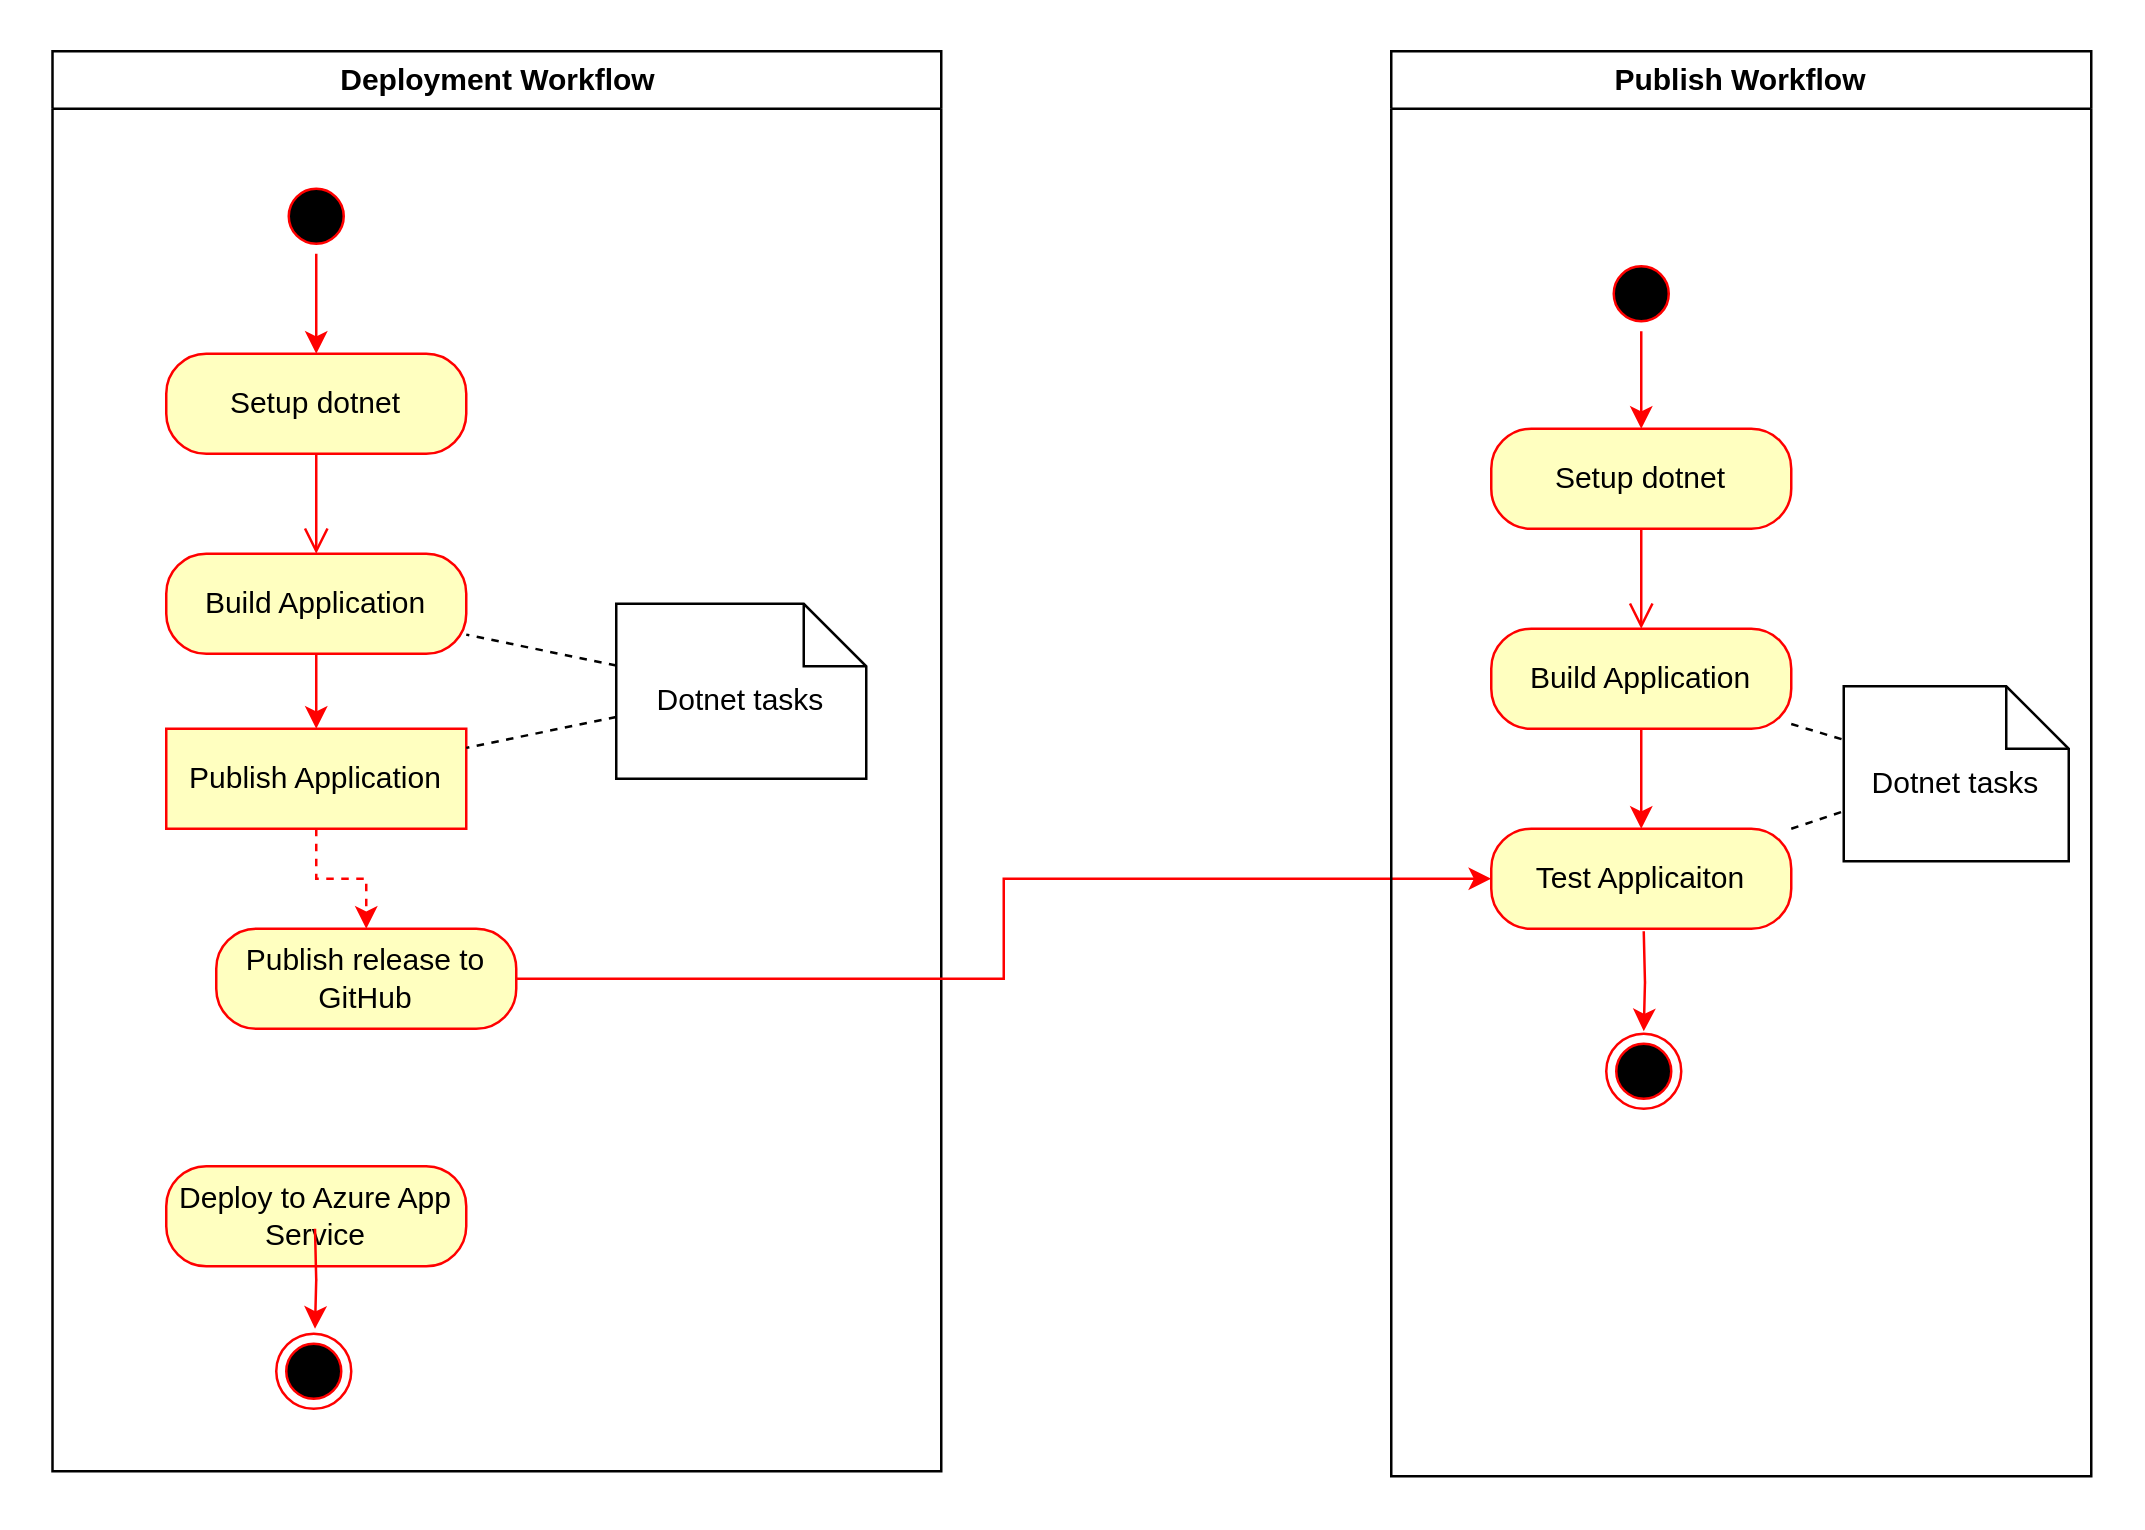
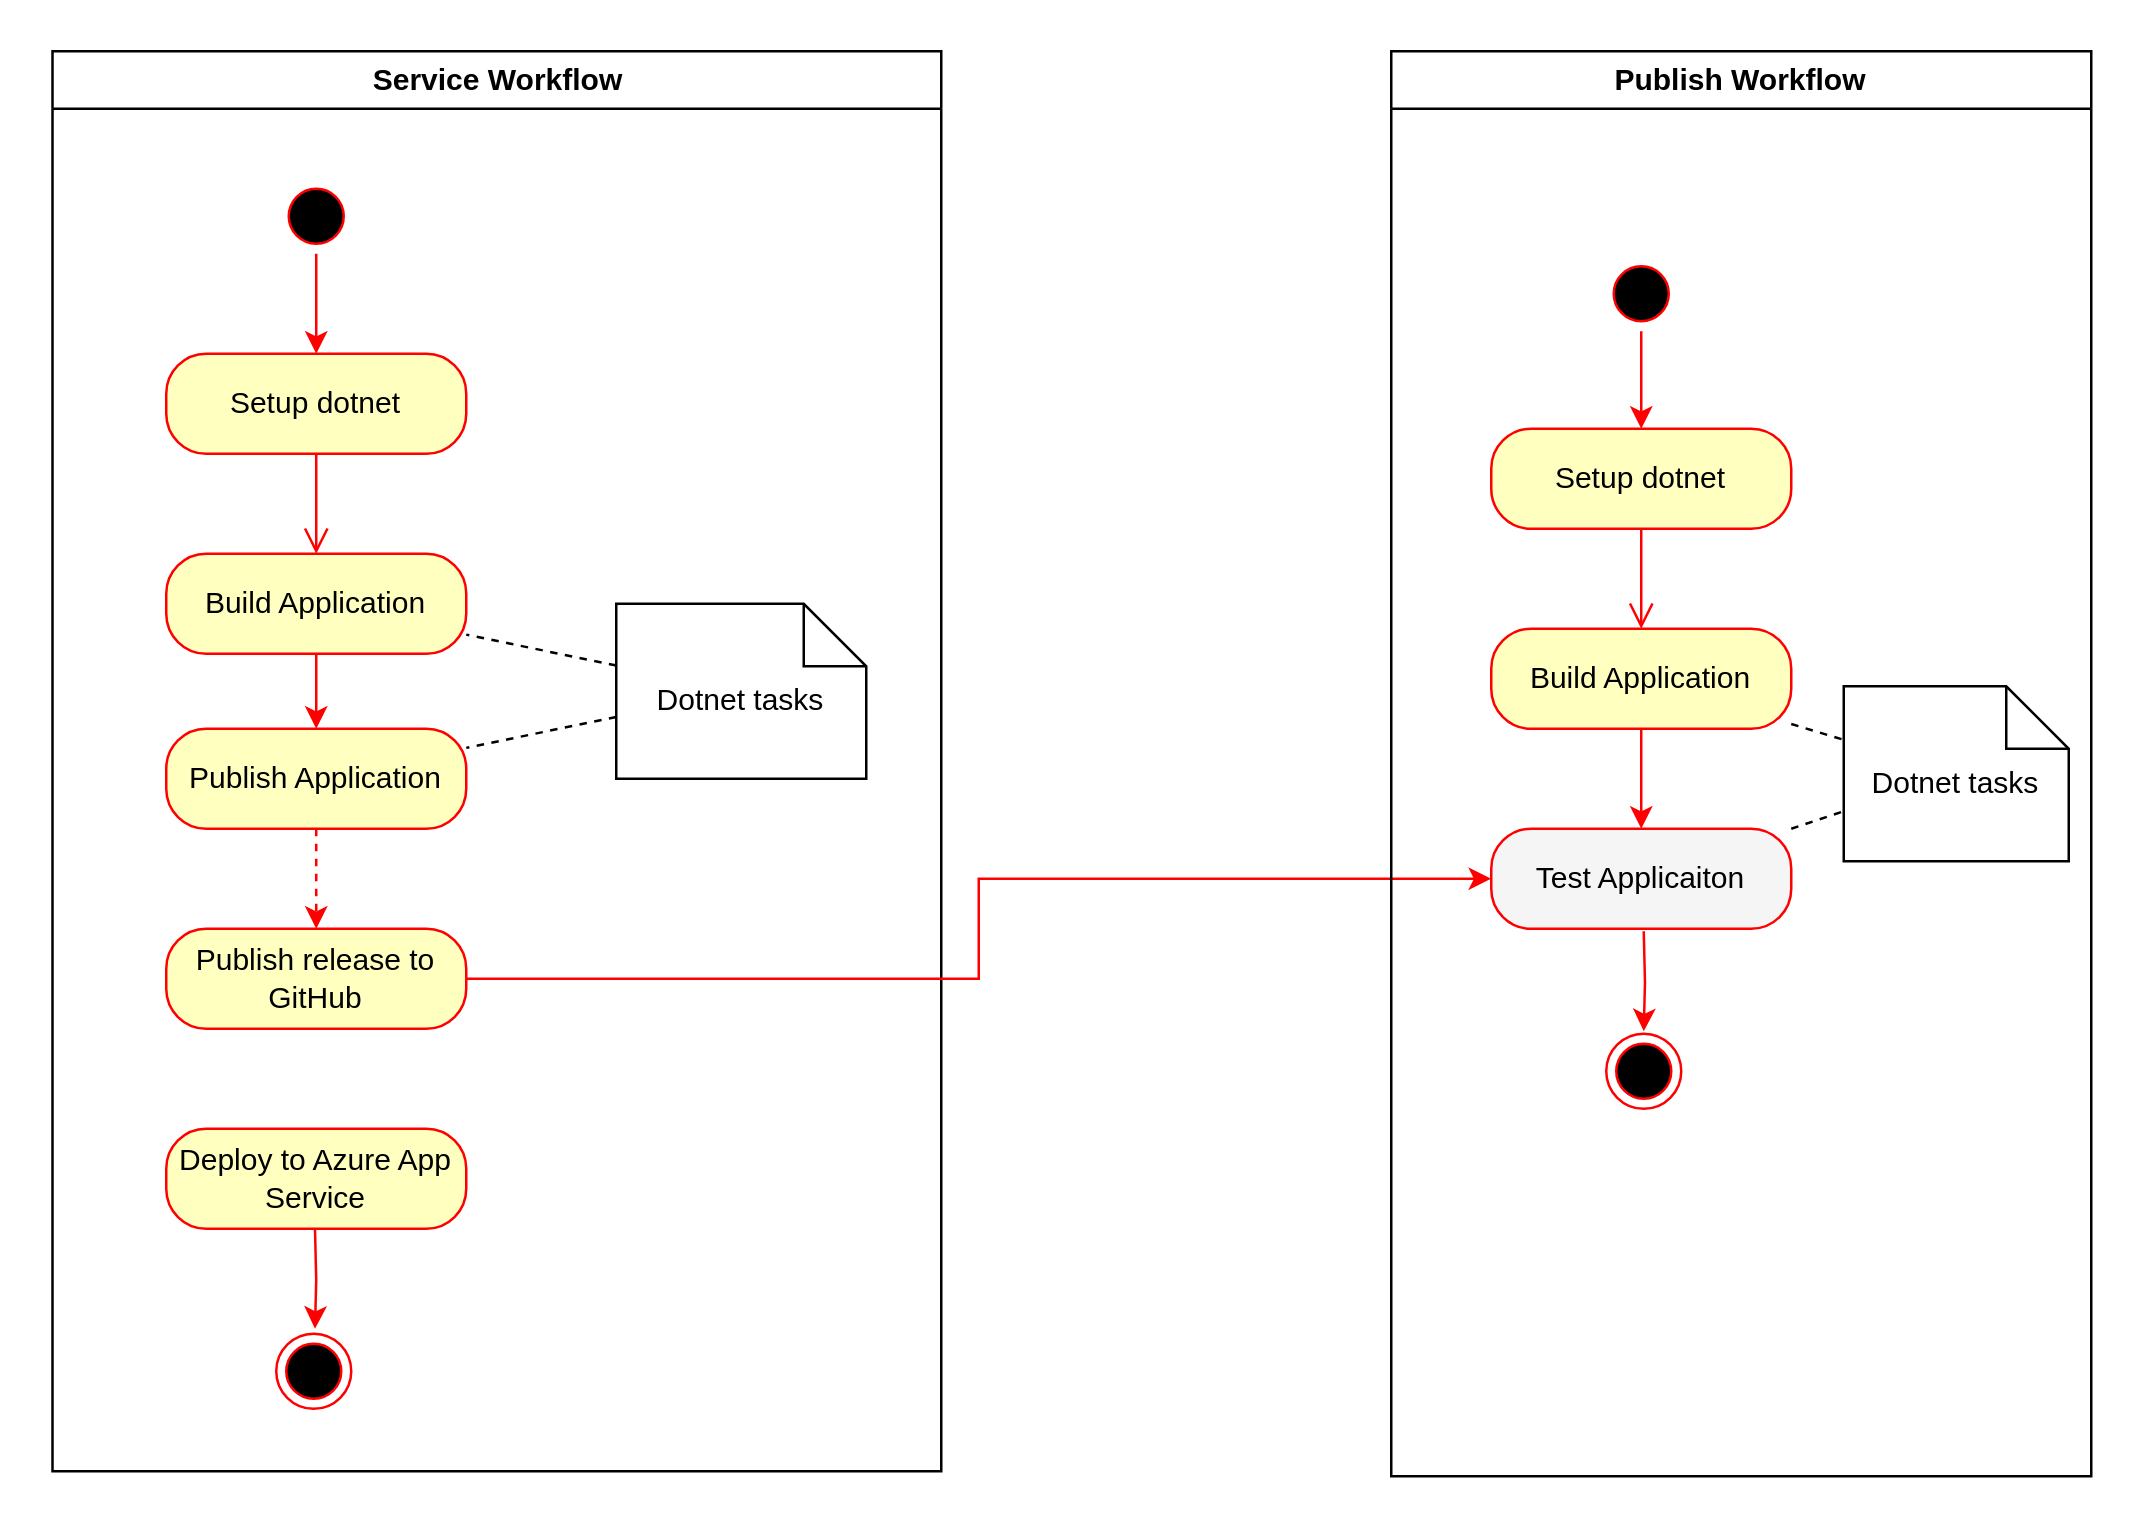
(499, 81) -> (499, 81)
(316, 779) -> (316, 779)
(1641, 879) -> (1641, 879)
(366, 979) -> (316, 979)
(316, 1216) -> (316, 1179)
